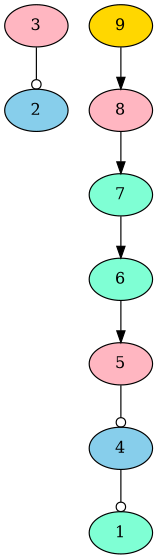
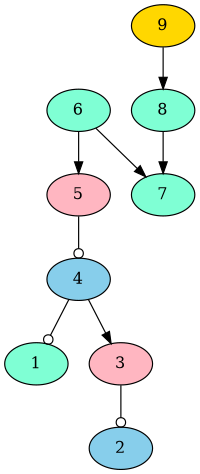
(121, 110) -> (163, 110)
(121, 231) -> (117, 148)
none -> (97, 316)
